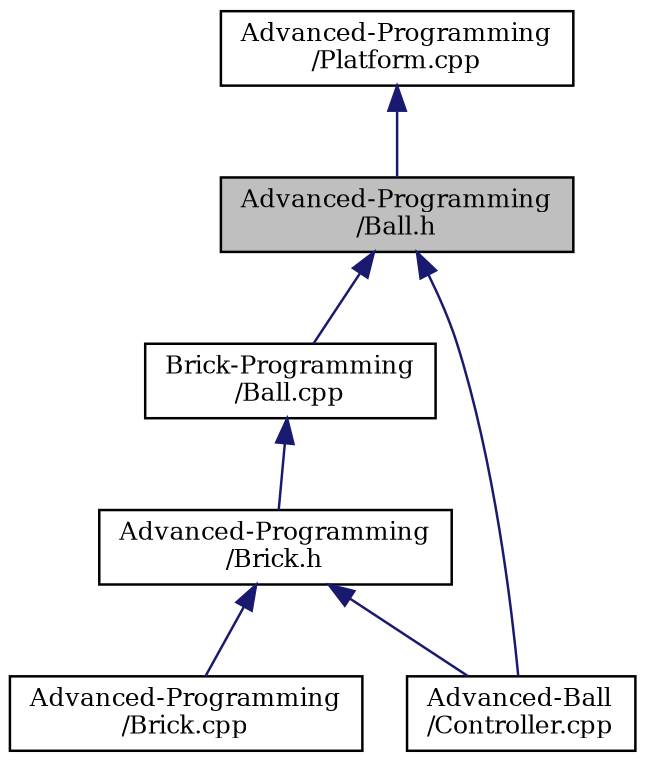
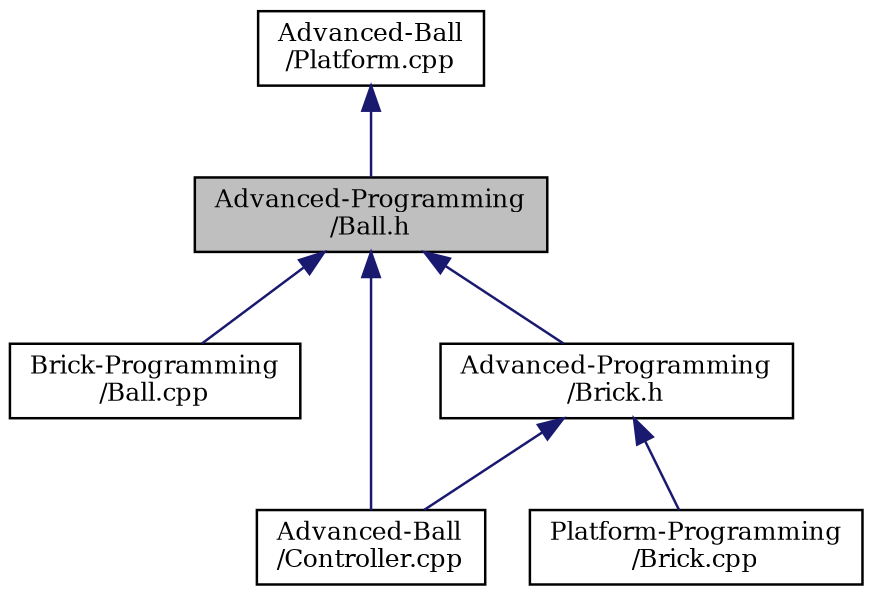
(397, 48) -> (371, 48)
(282, 477) -> (505, 305)
(186, 714) -> (696, 547)
